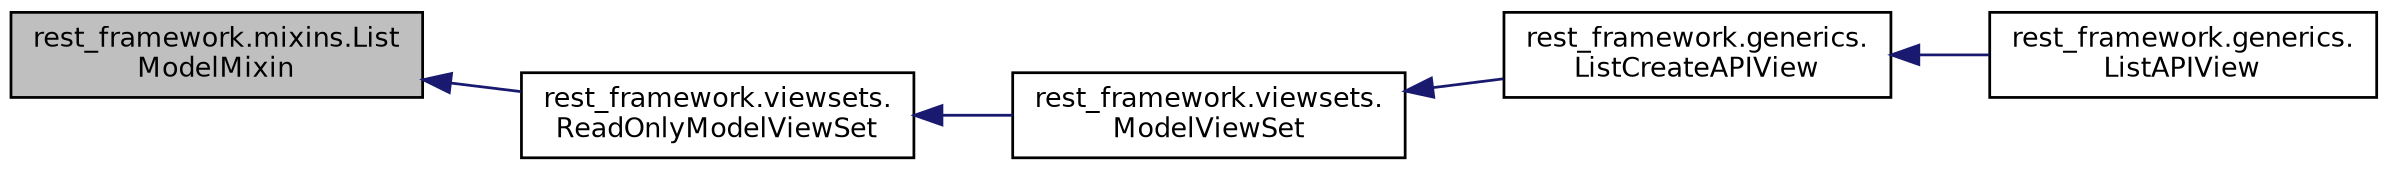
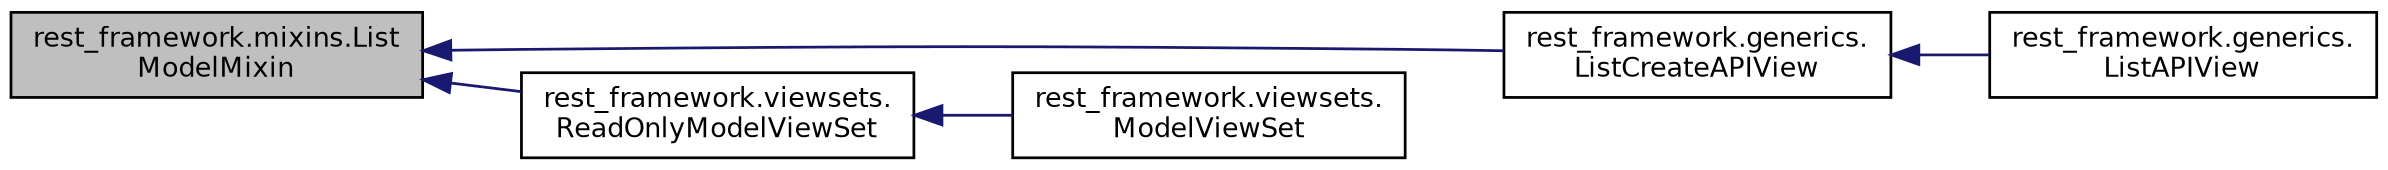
(1468, 83) -> (978, 47)
